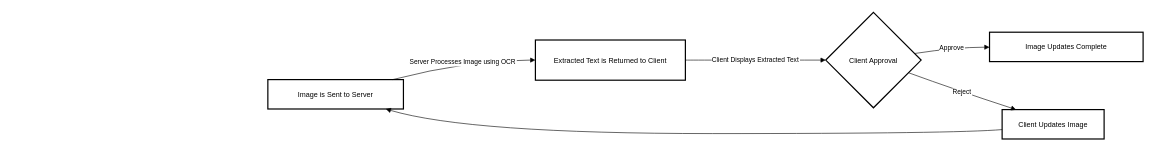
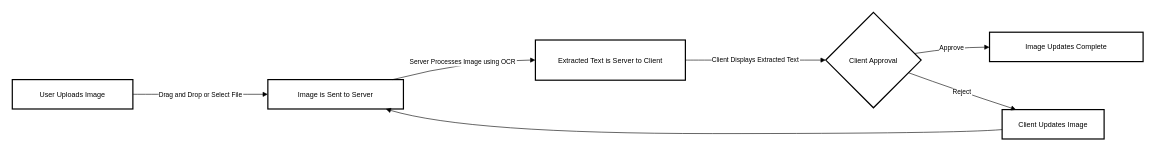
(611, 60) -> (611, 60)
none -> (73, 94)
none -> (201, 94)
